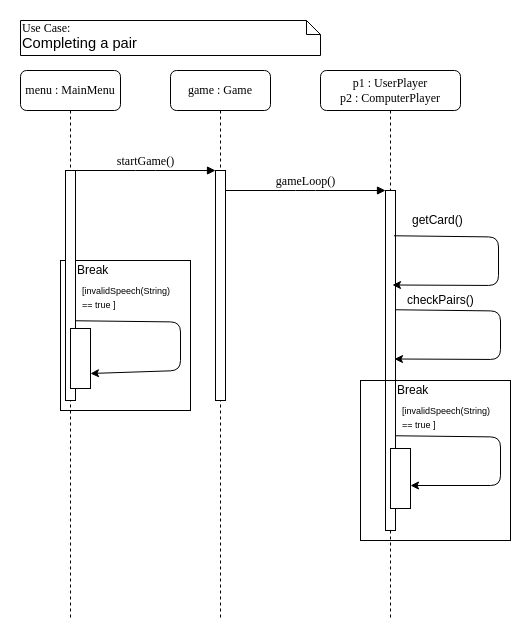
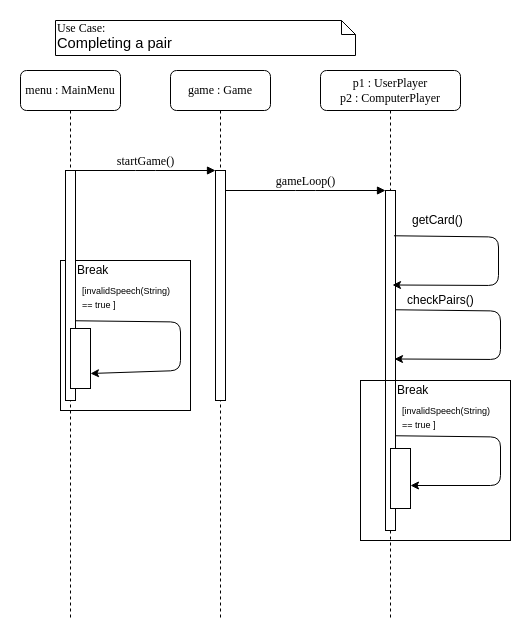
(171, 38) -> (206, 38)
